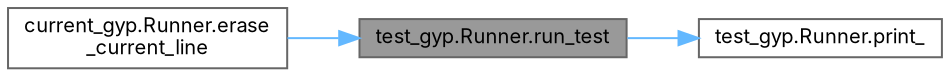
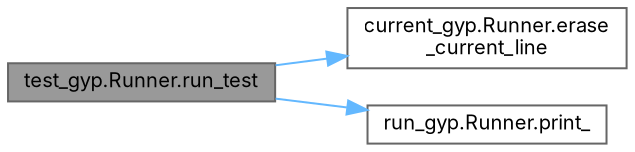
(313, 38) -> (301, 62)
(820, 38) -> (487, 125)
